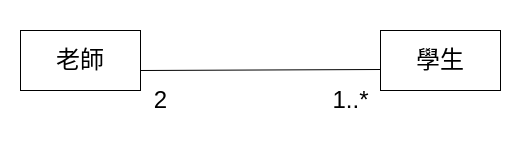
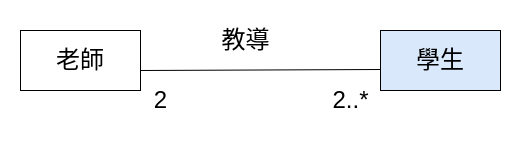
none -> (246, 41)
(441, 61) -> (441, 61)
(351, 101) -> (351, 101)
